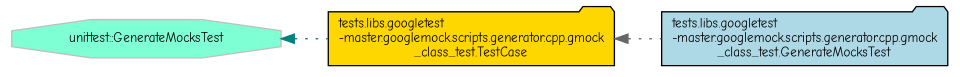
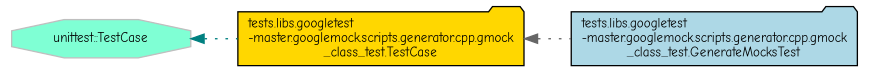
(146, 39) -> (101, 39)
